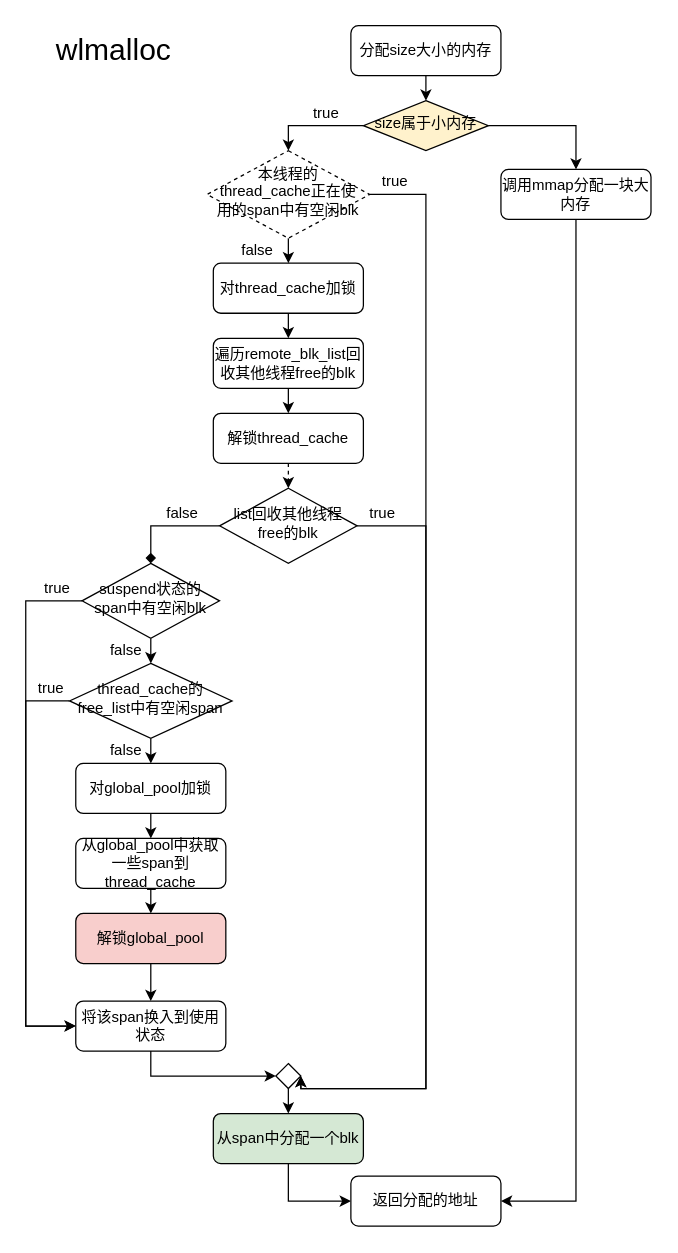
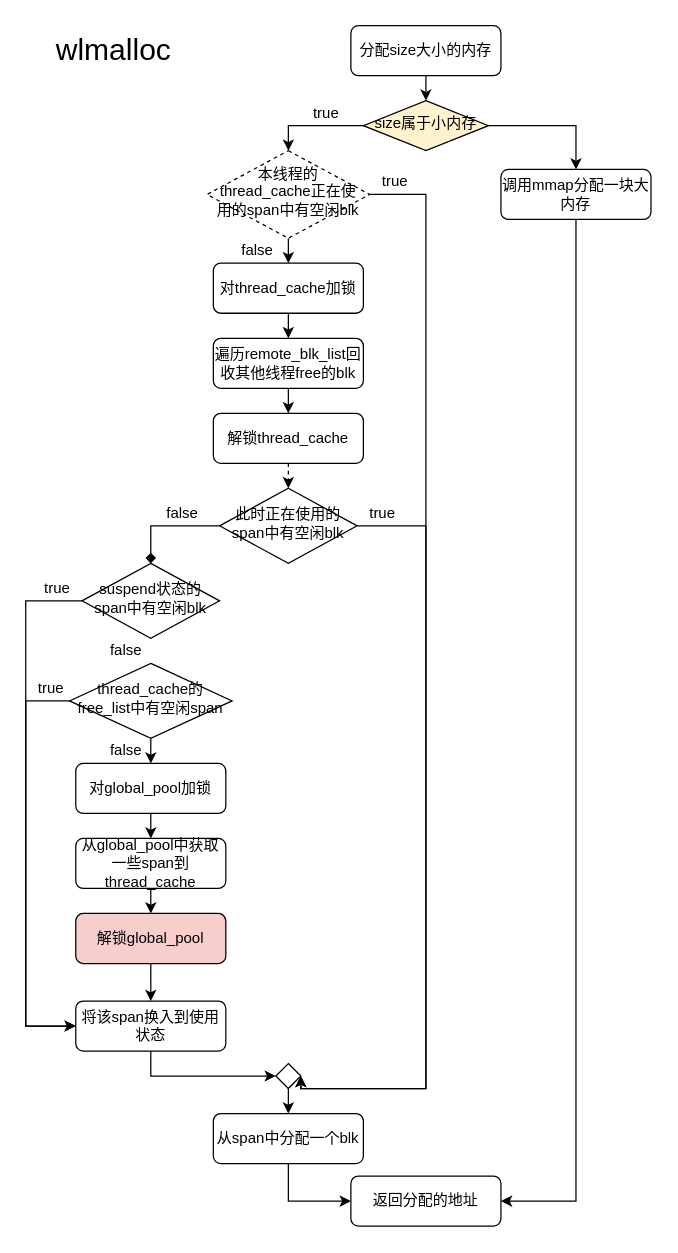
(288, 523) -> (288, 523)
(151, 646) -> none
(288, 1138) -> (288, 1138)
